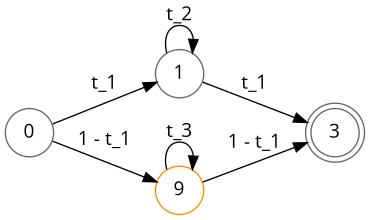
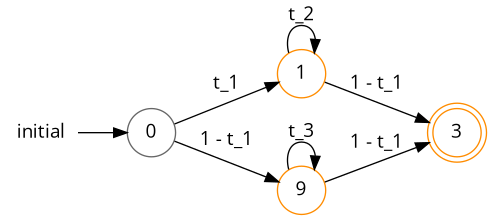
(180, 74) -> (302, 74)
(255, 84) -> (377, 84)
none -> (42, 133)
(335, 133) -> (457, 133)
